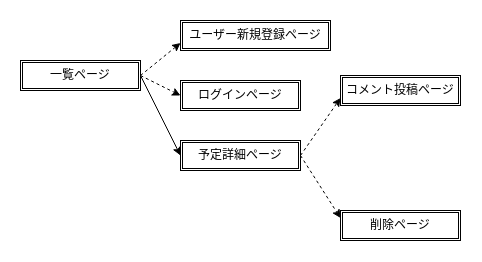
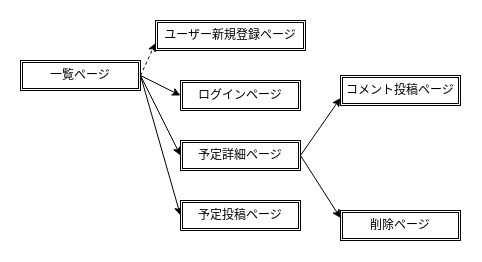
(256, 36) -> (231, 36)
(158, 84) -> (158, 84)
(319, 129) -> (319, 129)
none -> (161, 146)
(319, 184) -> (319, 184)
none -> (241, 216)
